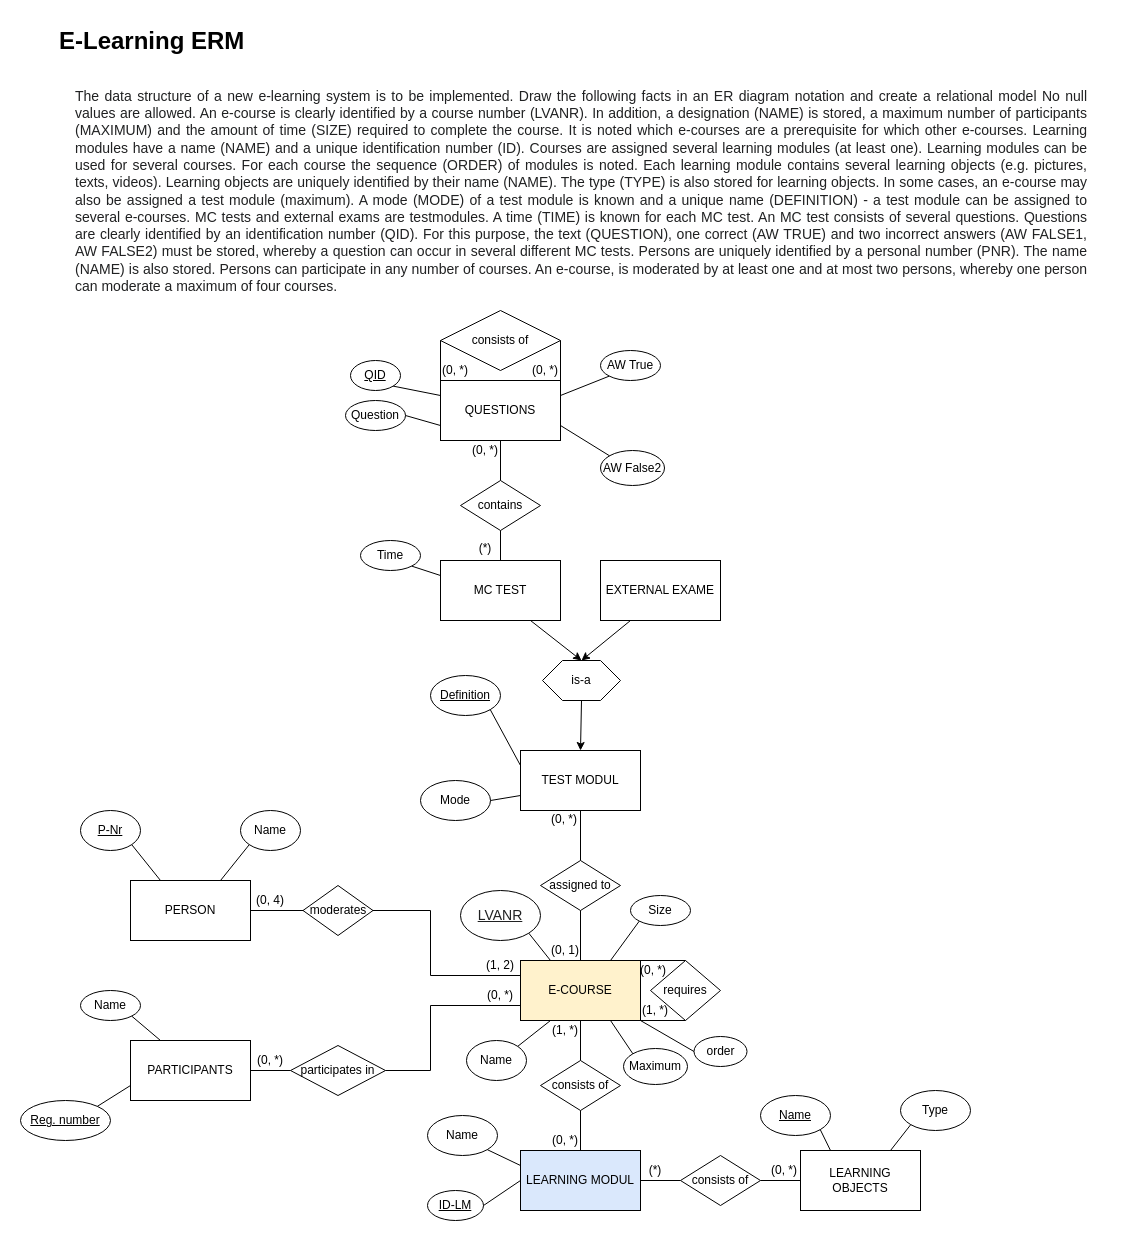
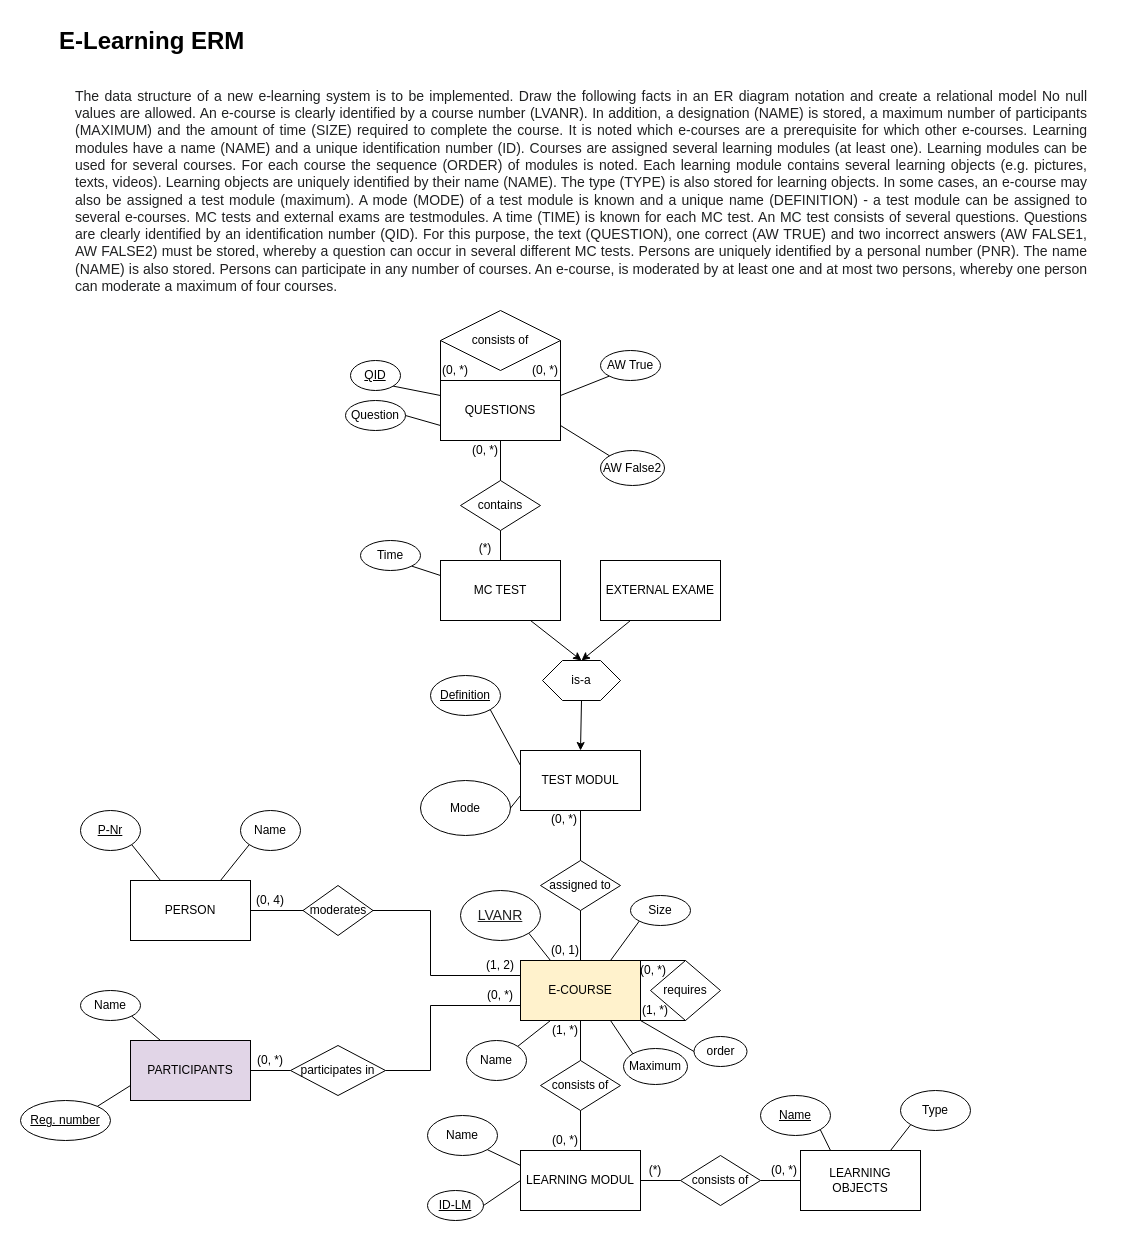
(456, 801) -> (466, 808)
(191, 1071) -> (191, 1071)
(581, 1181) -> (581, 1181)
